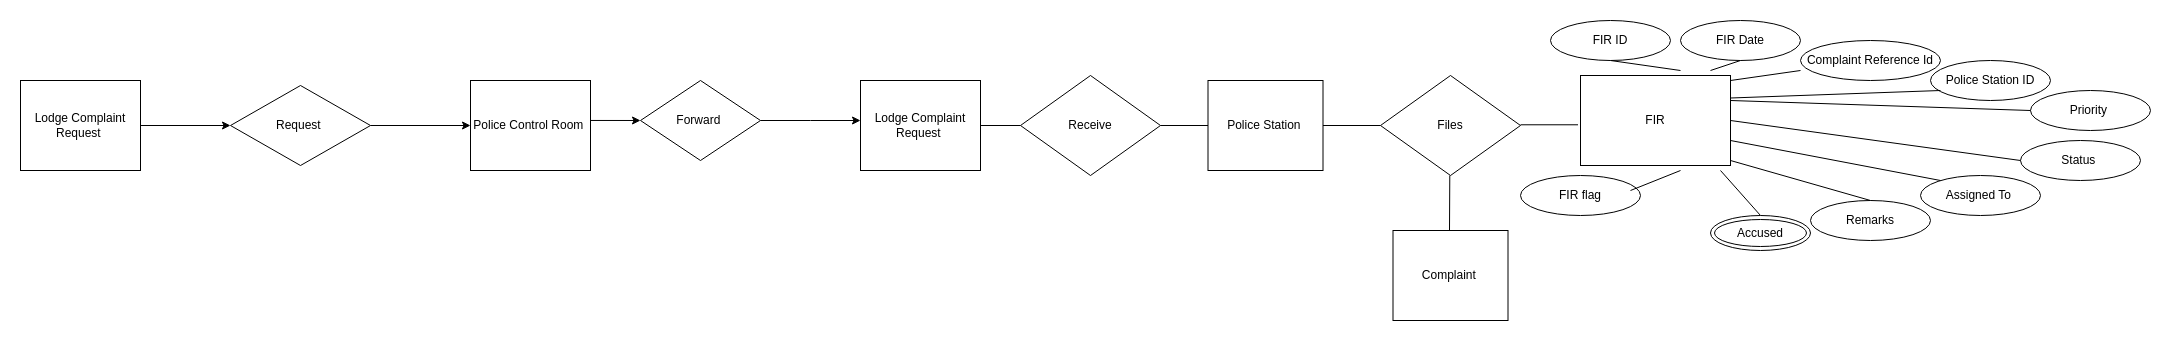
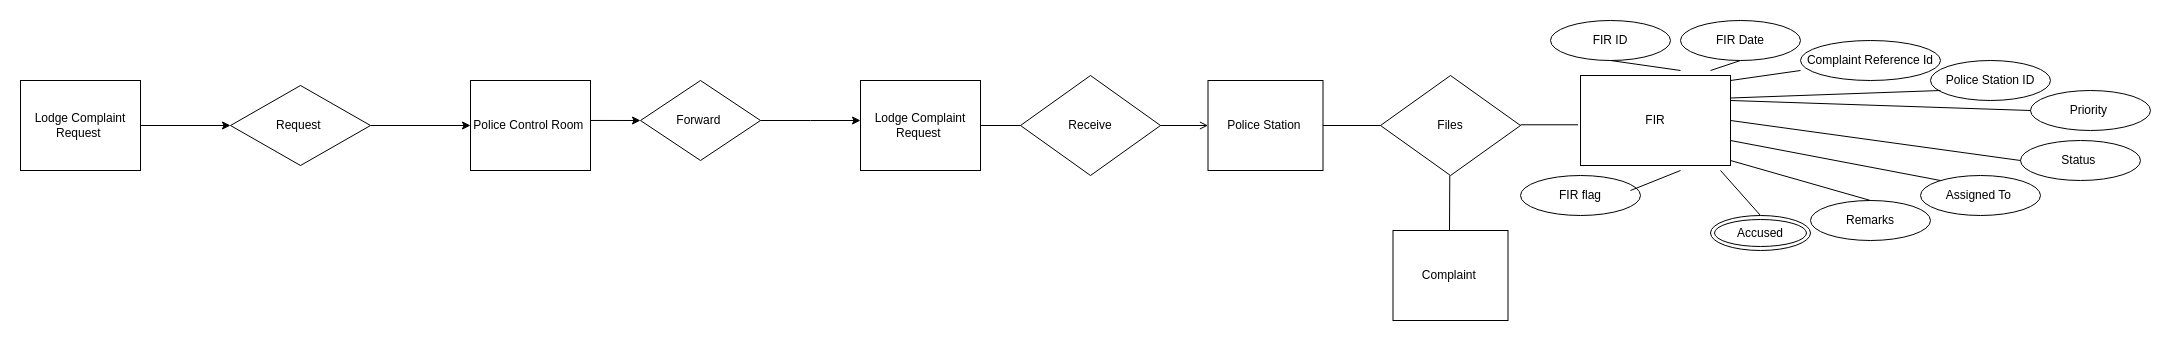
(1203, 126) -> (1202, 126)
